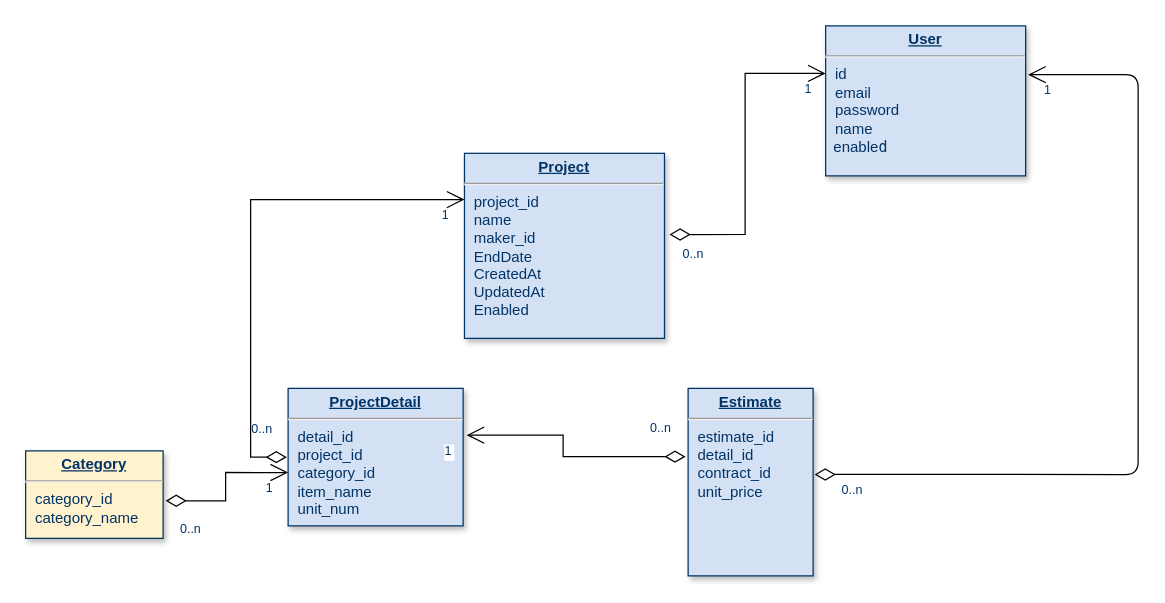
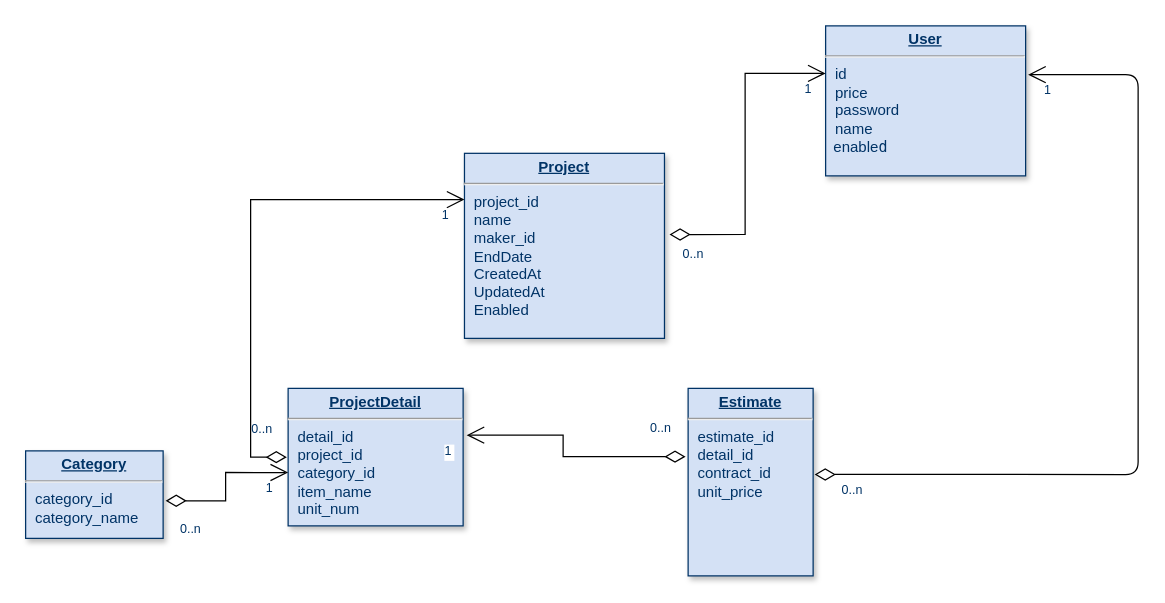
(859, 80) -> (859, 80)
(94, 494) -> (94, 494)
